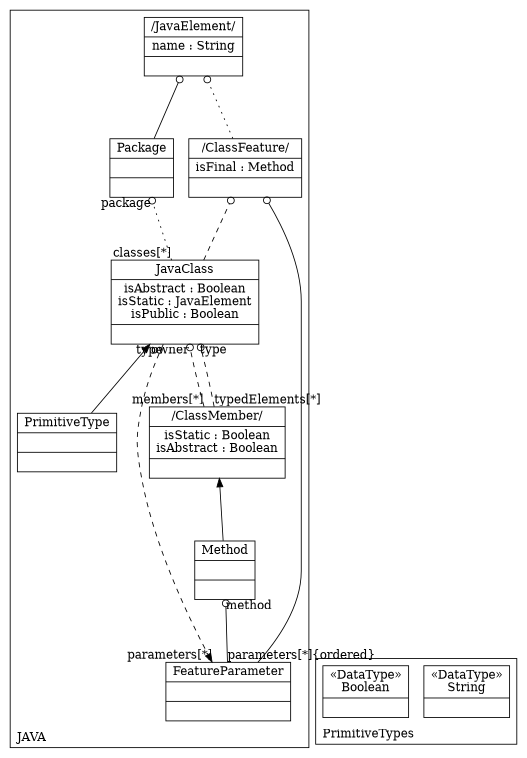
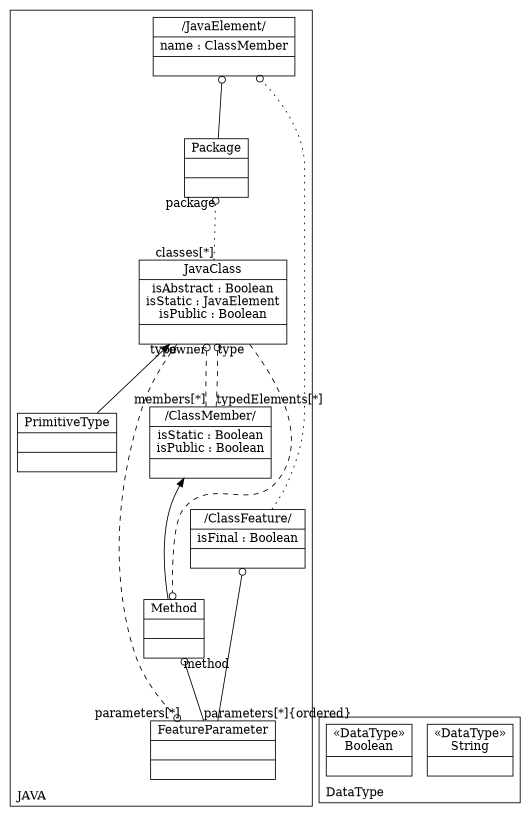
(193, 46) -> (224, 46)
(245, 168) -> (248, 538)
(217, 232) -> (262, 492)
(217, 448) -> (210, 448)
(147, 503) -> (120, 531)
(369, 734) -> (355, 793)
